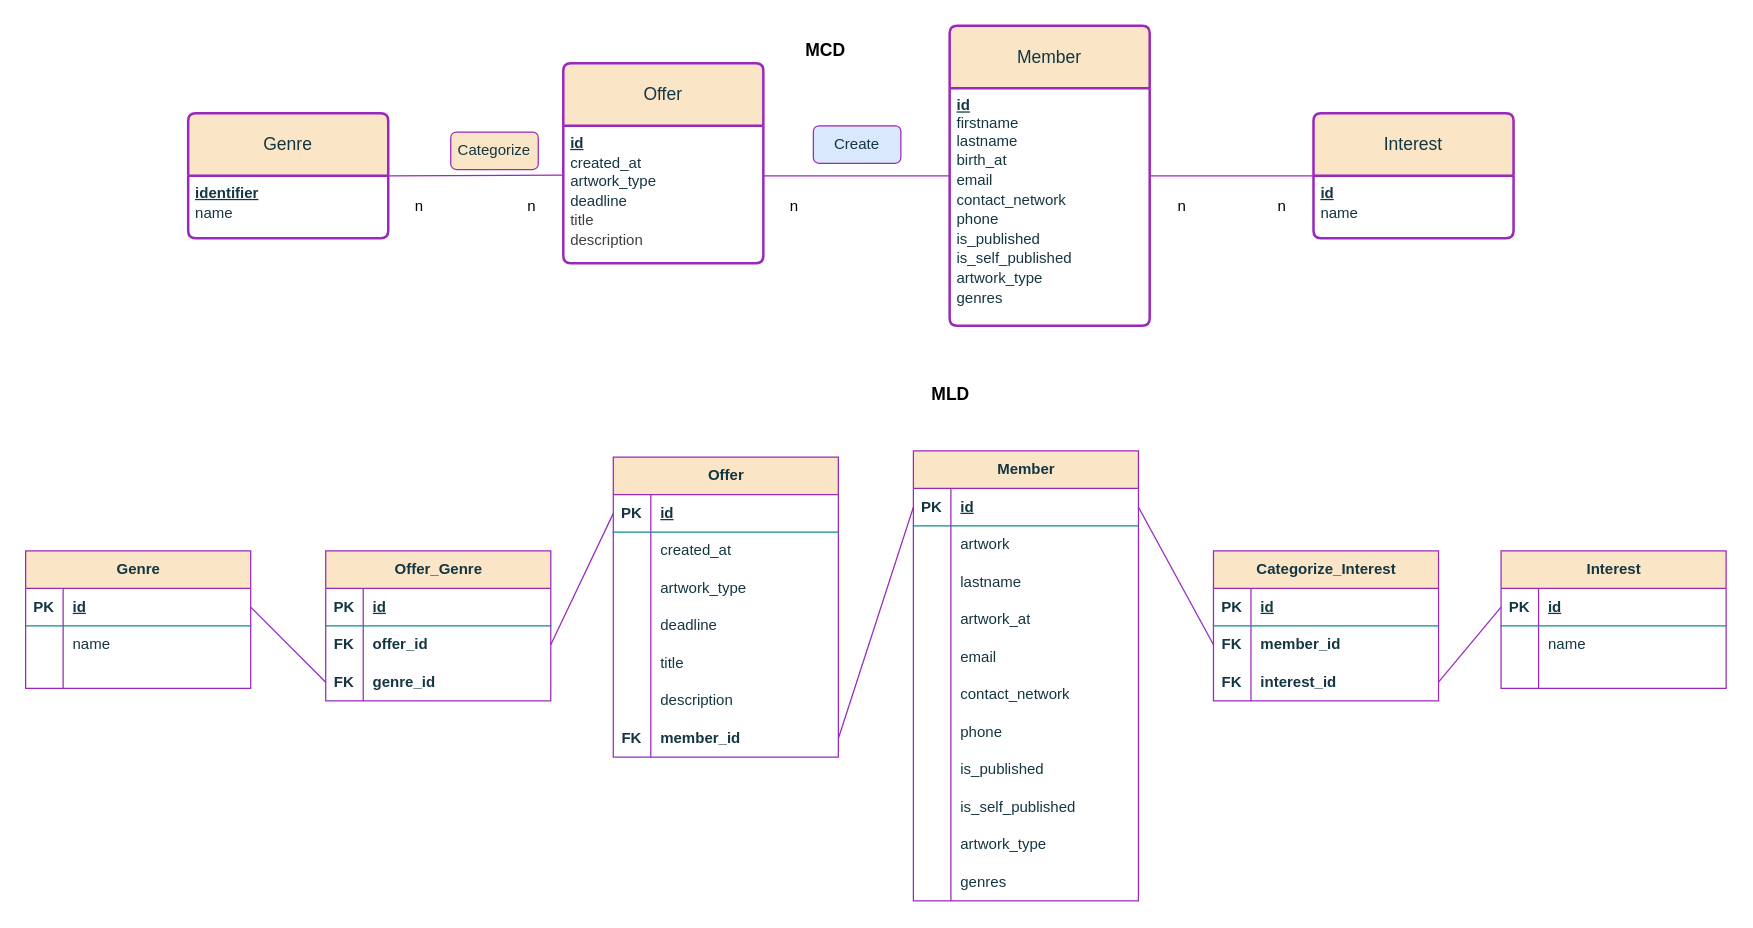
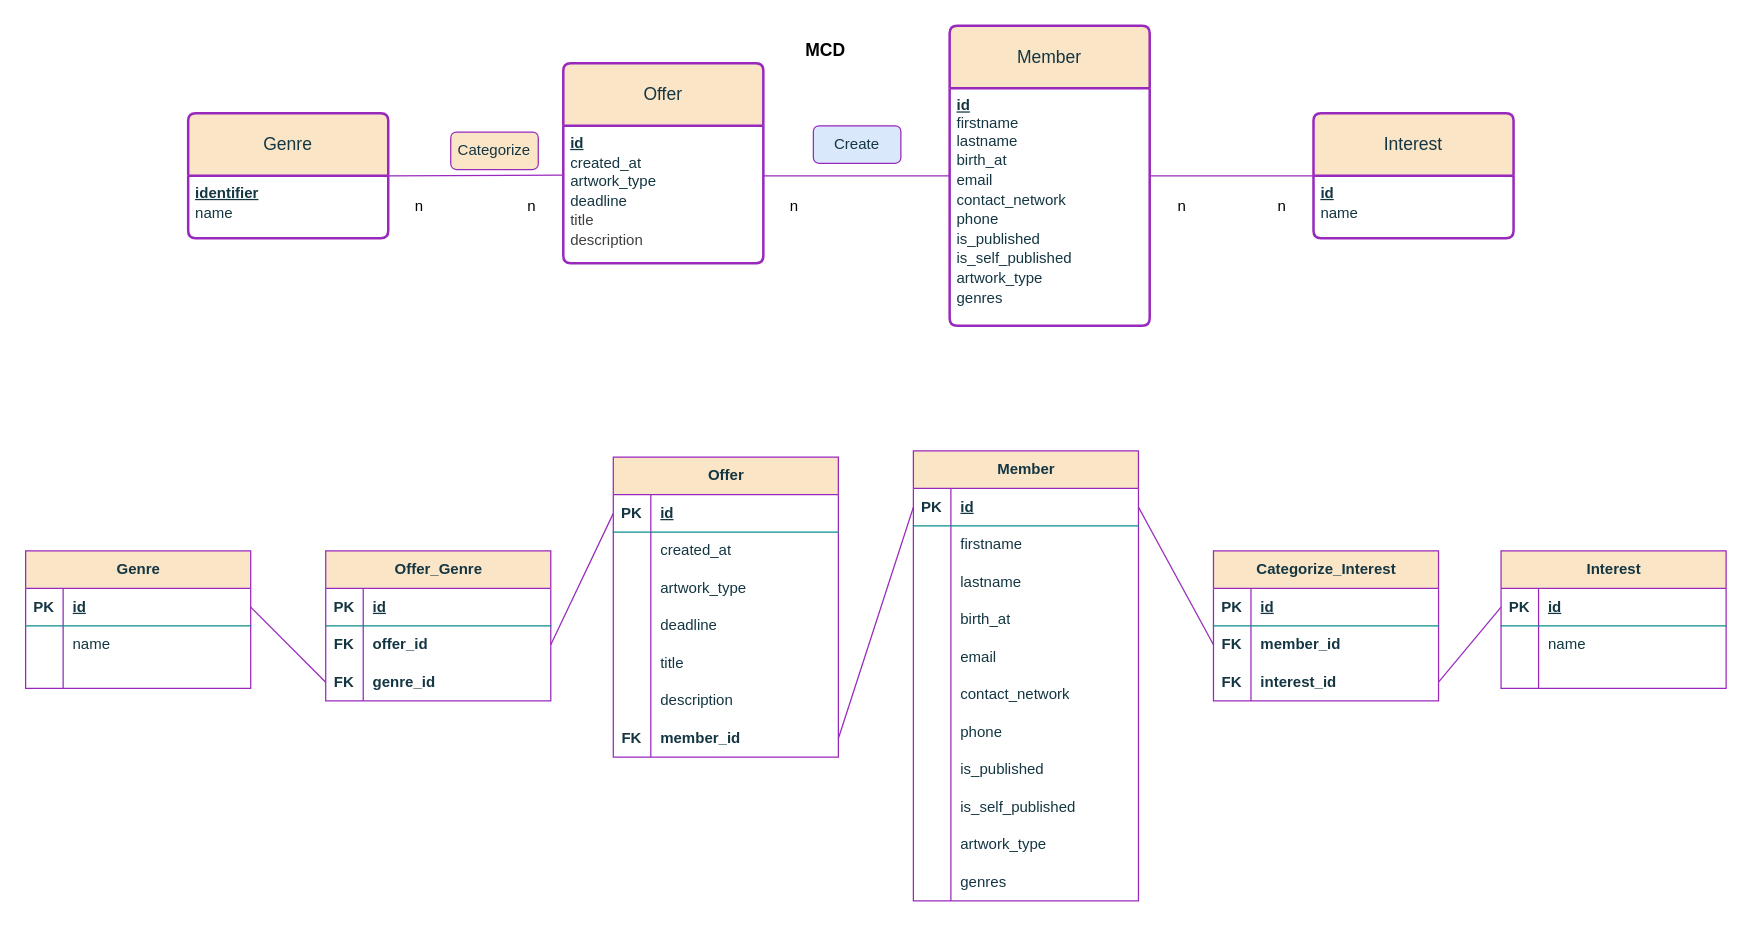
(951, 394) -> none
(990, 544) -> (996, 544)
(1003, 619) -> (992, 619)
